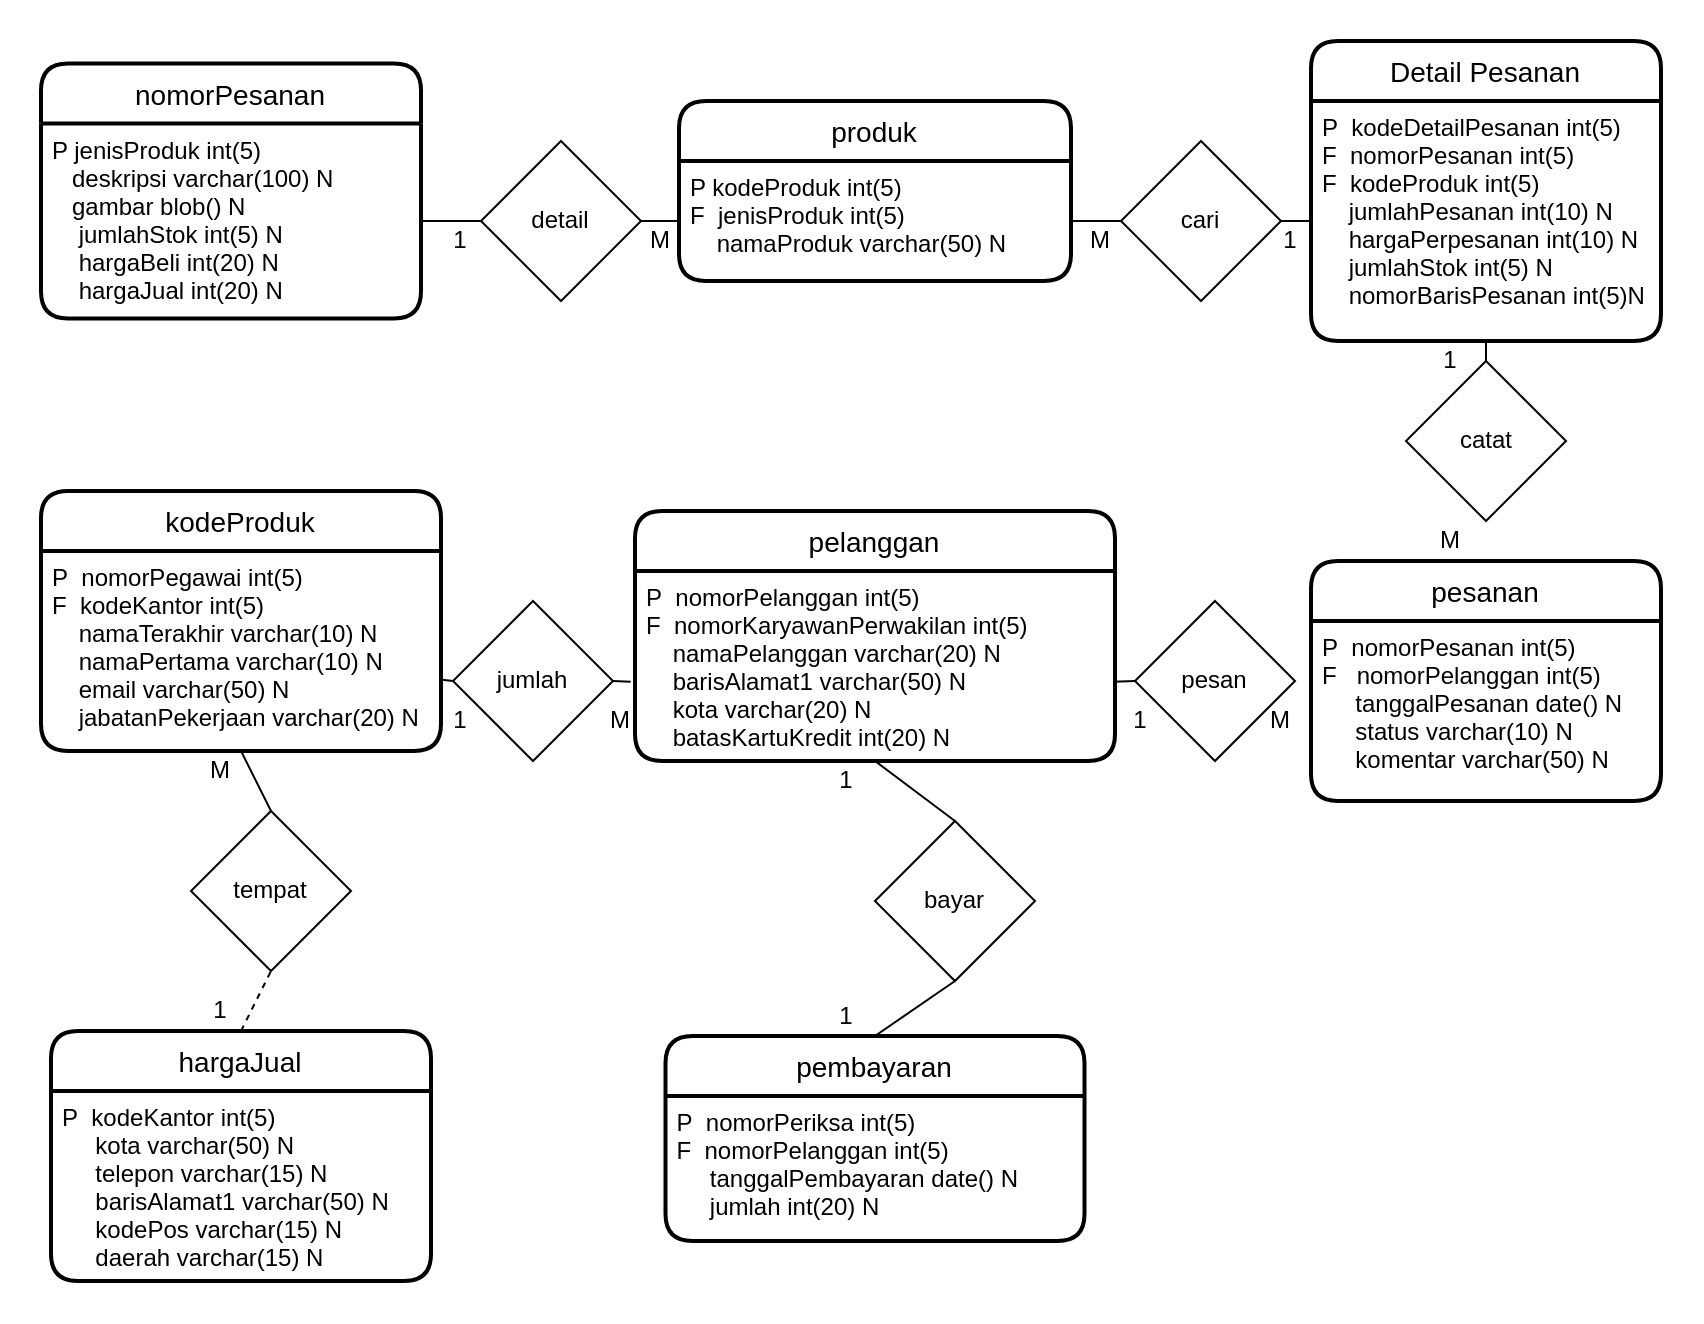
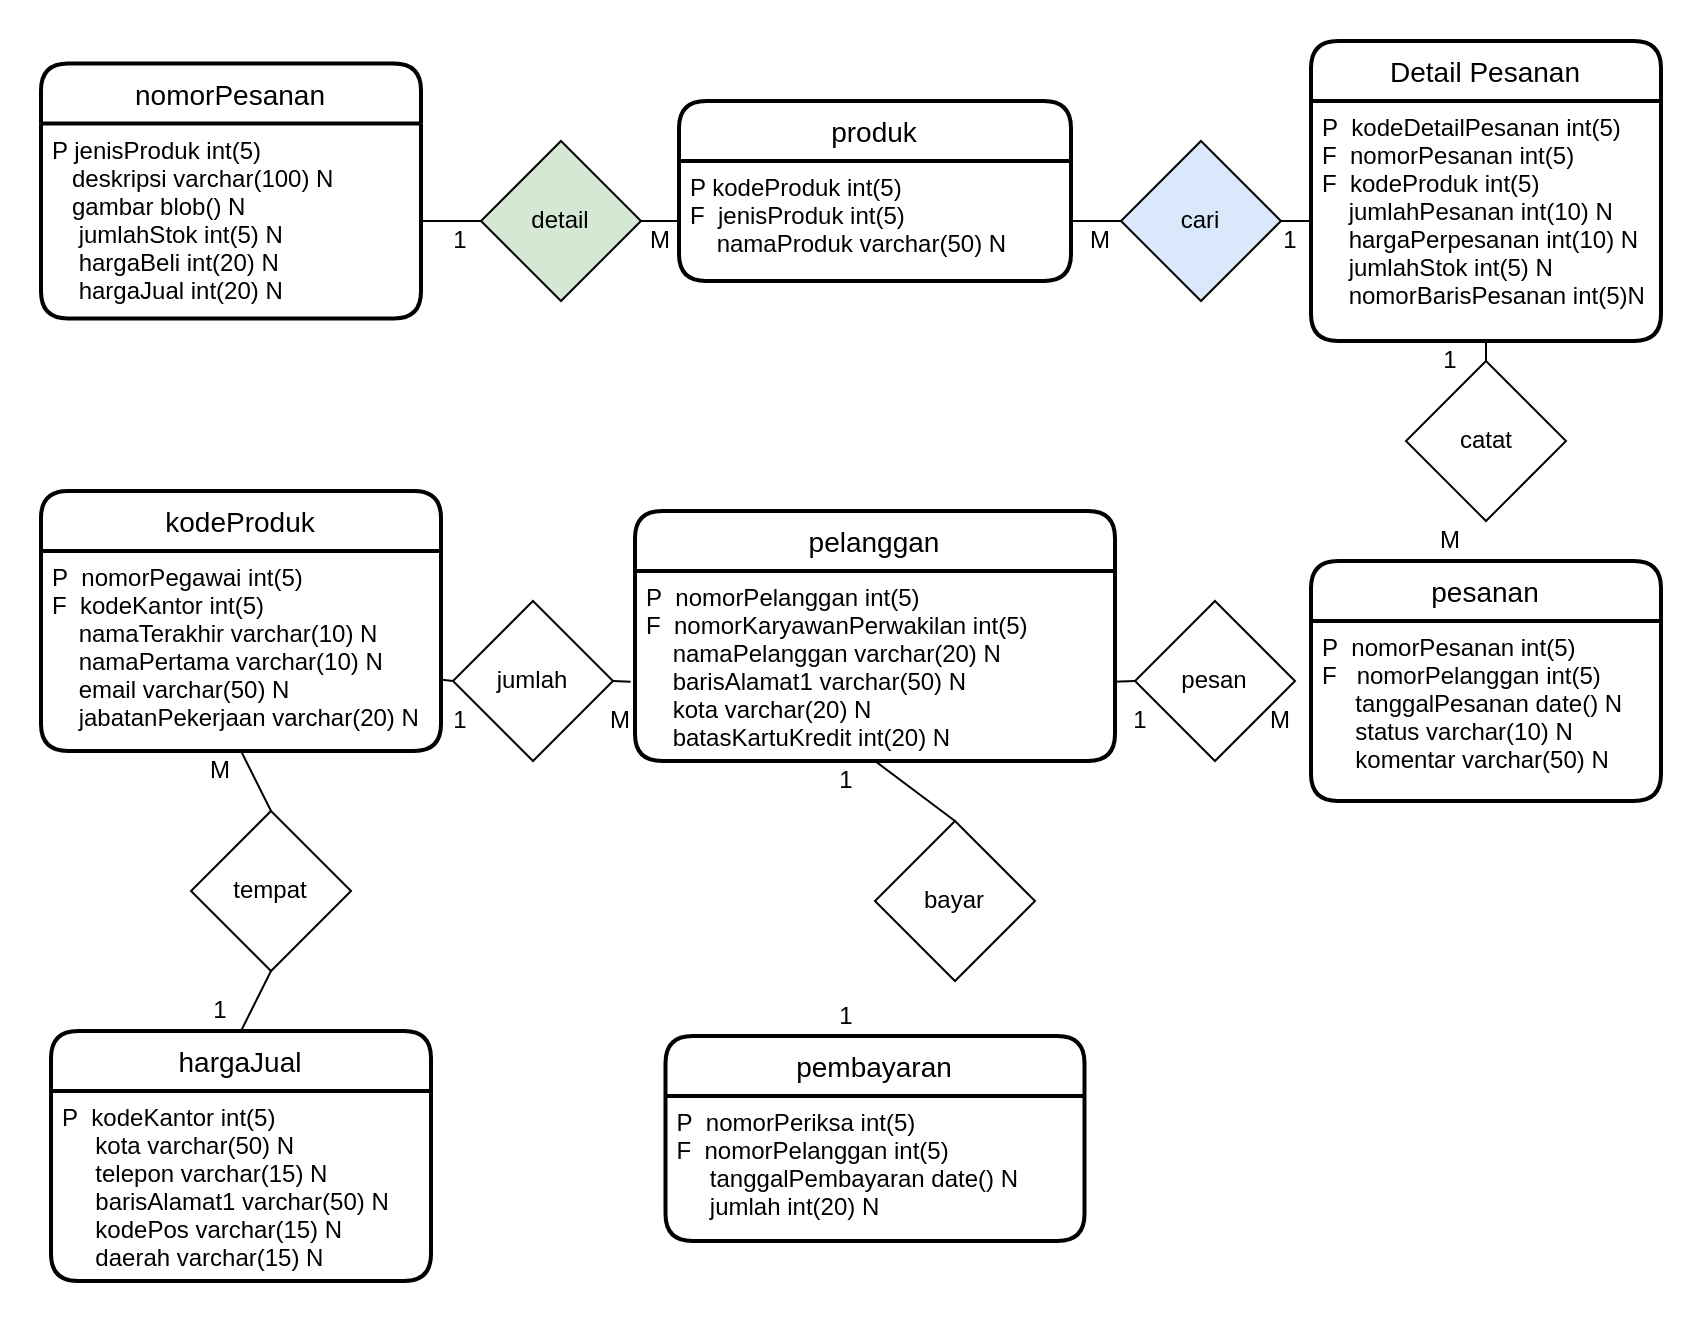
(561, 221) -> (561, 221)
(1201, 221) -> (1201, 221)
(256, 1001) -> (256, 1001)
(915, 1008) -> none
